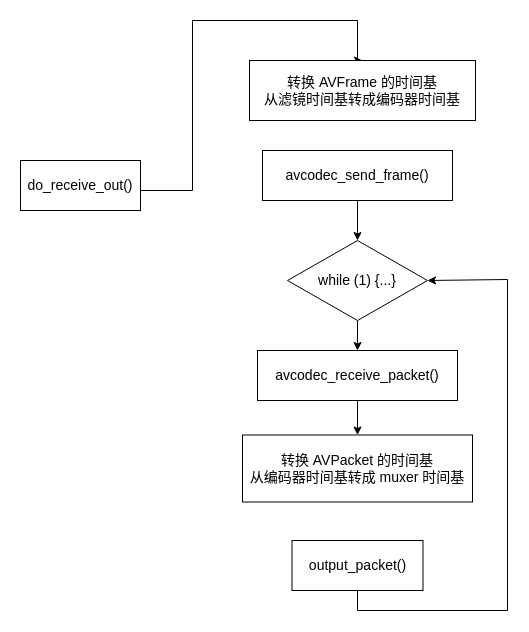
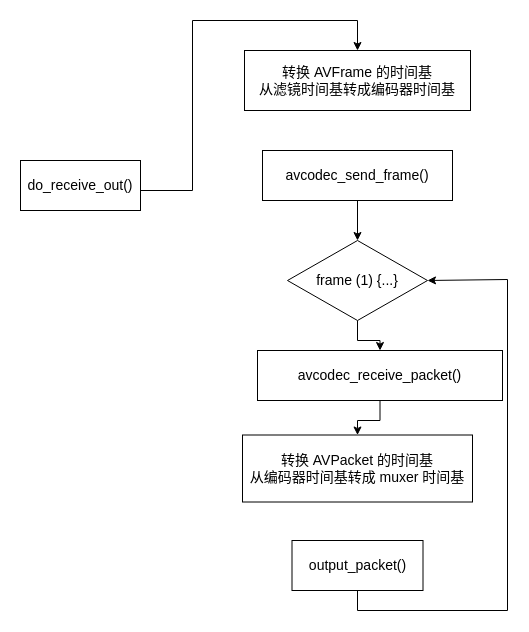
(363, 91) -> (358, 81)
(358, 281) -> (358, 281)
(358, 376) -> (380, 376)
